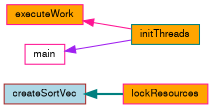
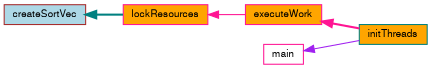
none -> (232, 15)
(113, 26) -> (346, 26)
